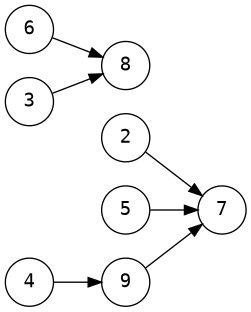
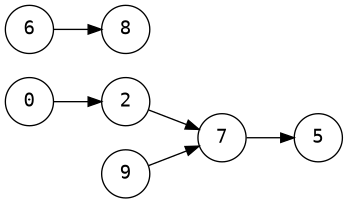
none -> (29, 102)
(29, 102) -> none
(167, 210) -> (264, 138)
(29, 282) -> none
